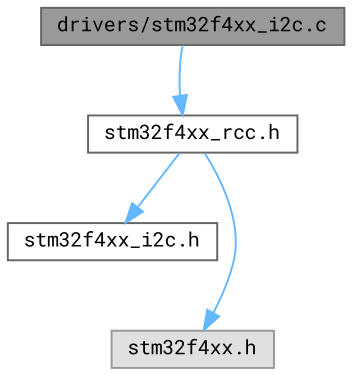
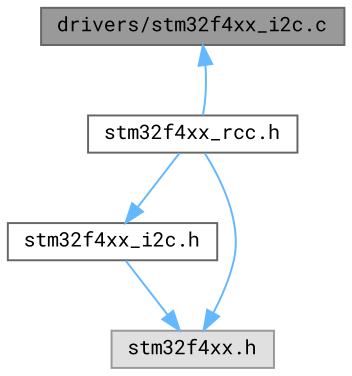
(180, 70) -> (206, 90)
none -> (147, 288)
